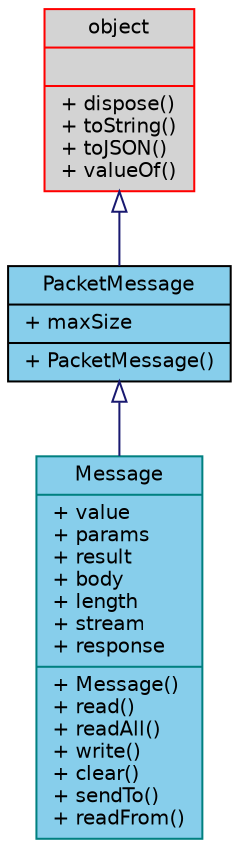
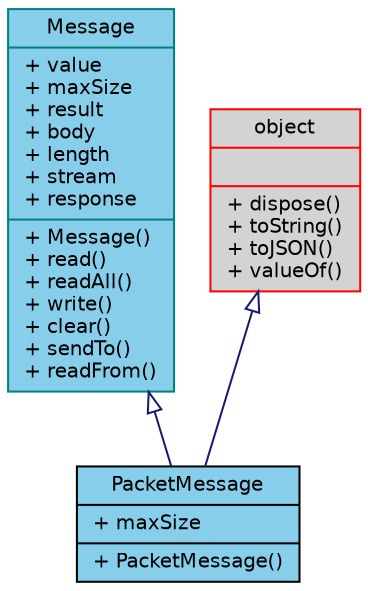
(119, 429) -> (163, 439)
(102, 535) -> (79, 88)
